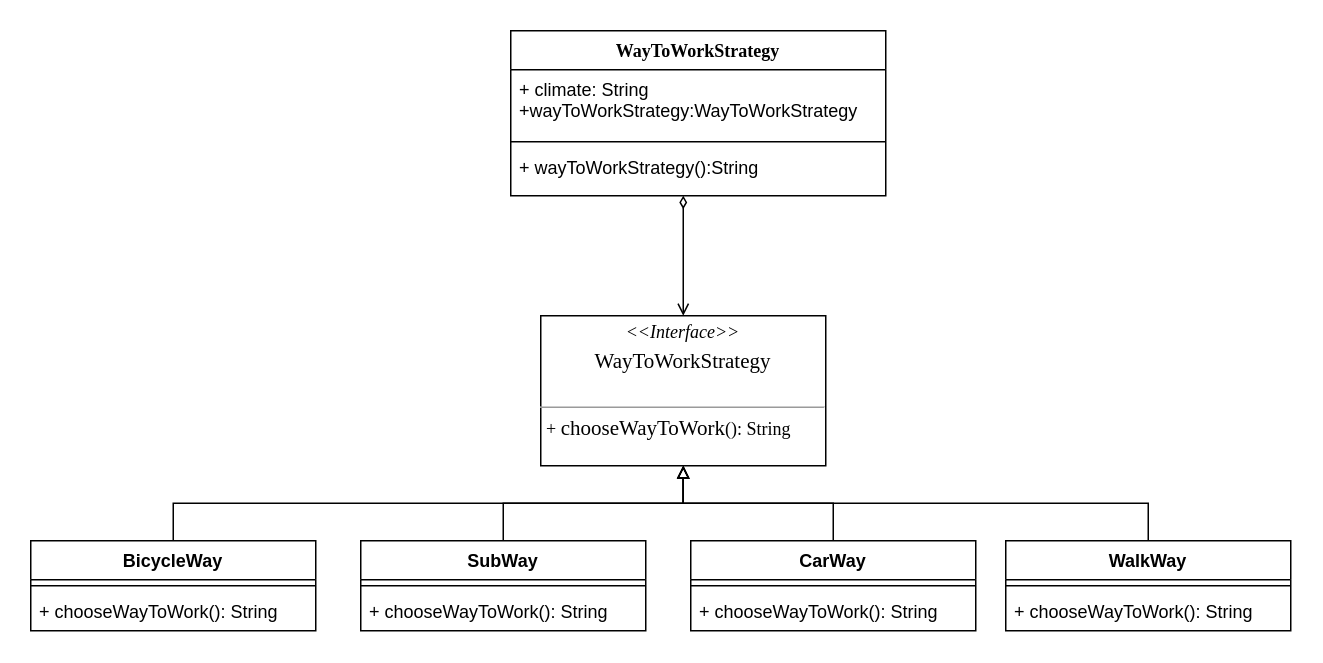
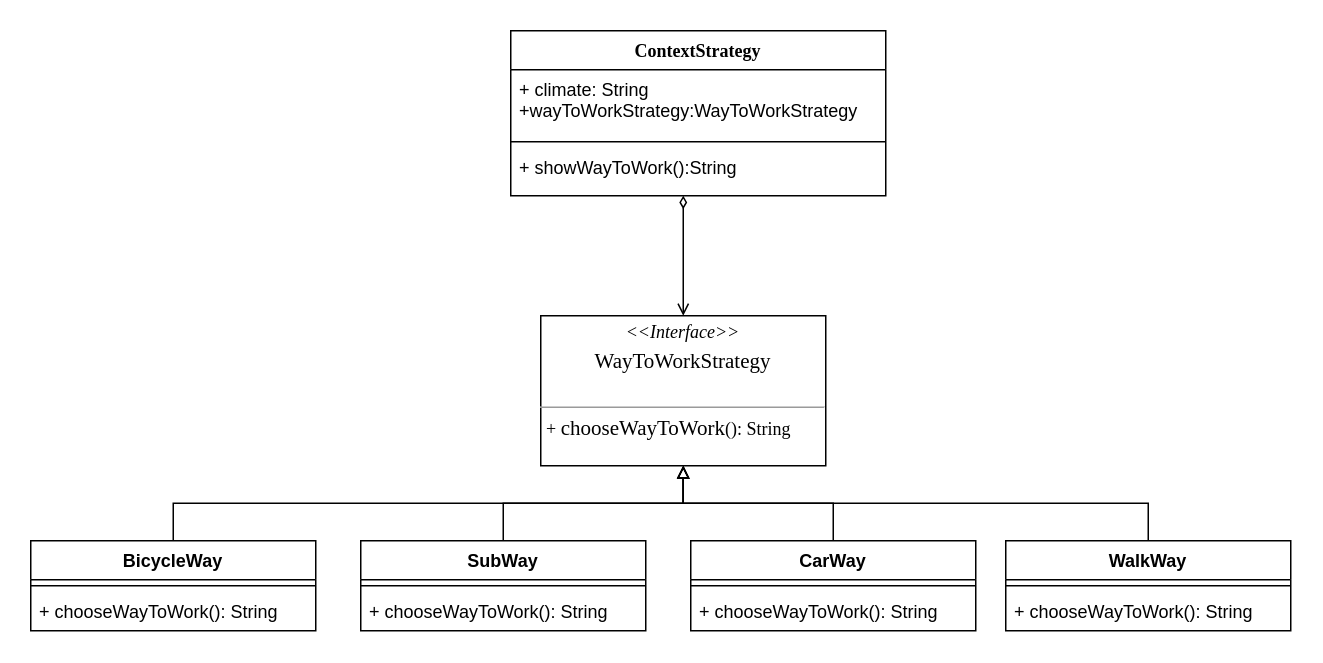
(698, 51) -> (698, 51)
(655, 168) -> (635, 168)
